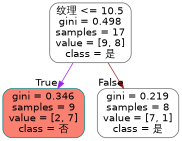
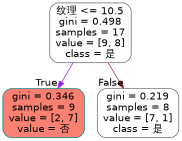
(44, 113) -> (44, 113)
